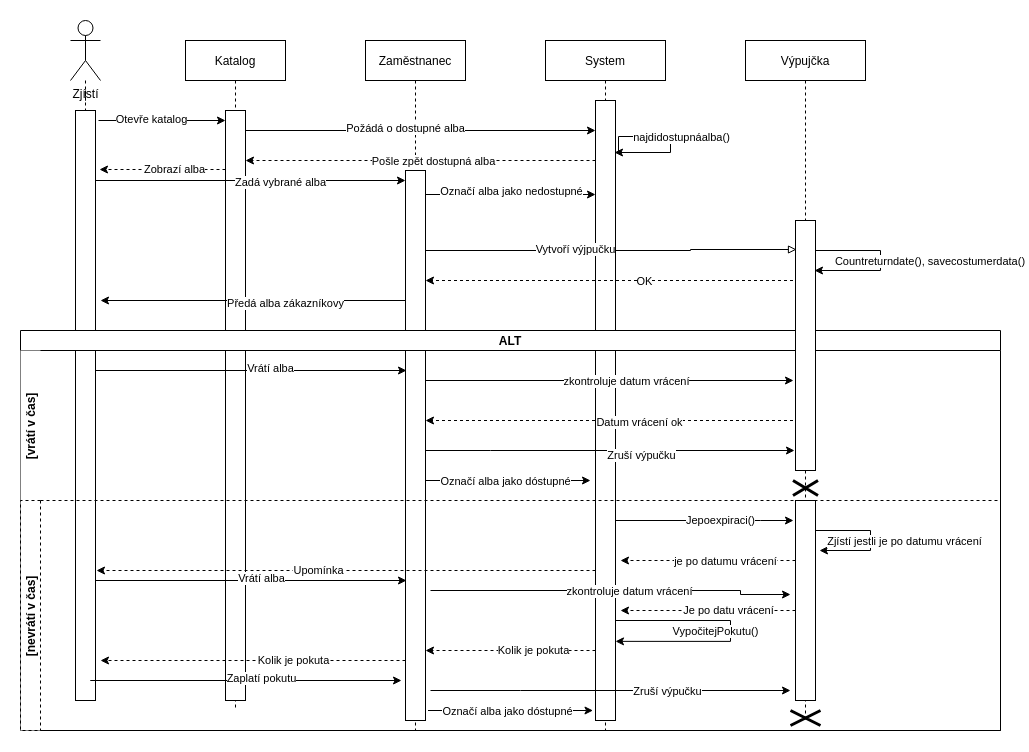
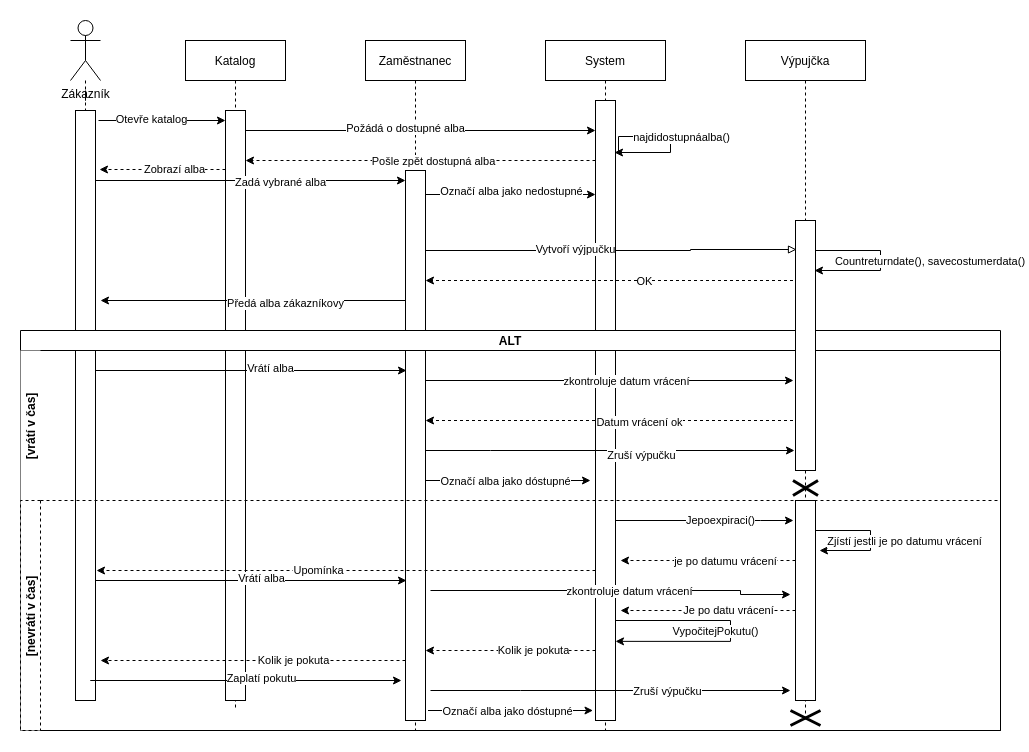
(86, 95) -> (86, 95)
